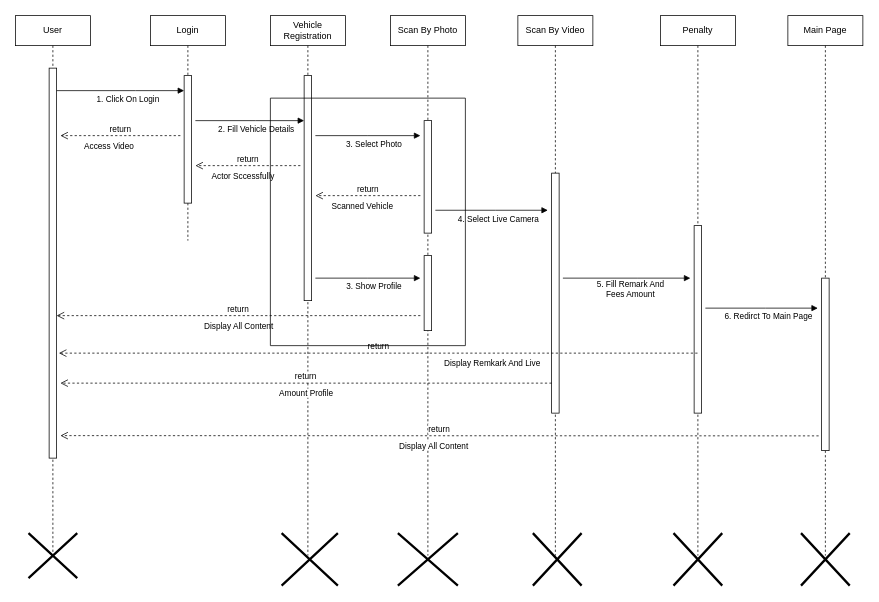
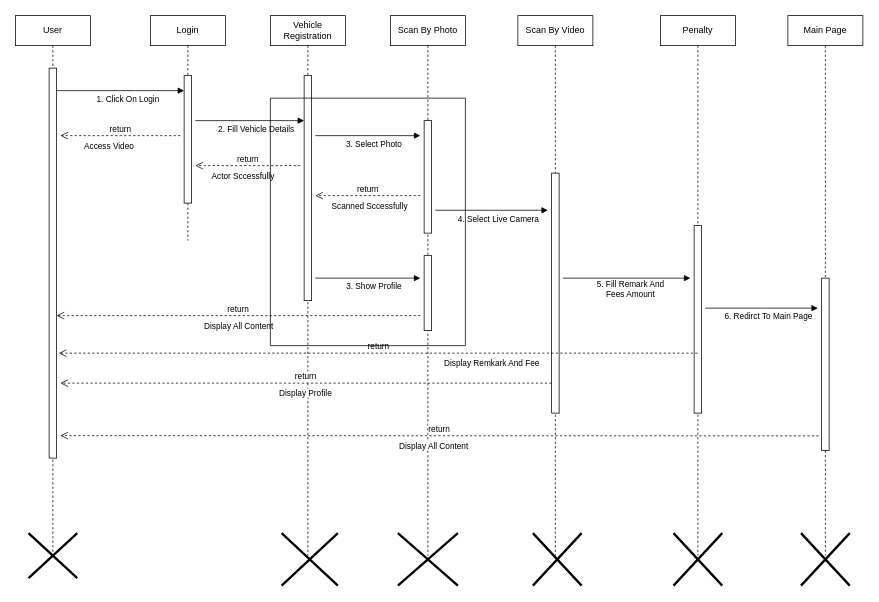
(366, 206) -> (372, 211)
(498, 364) -> (496, 364)
(311, 394) -> (311, 394)
